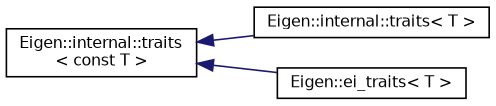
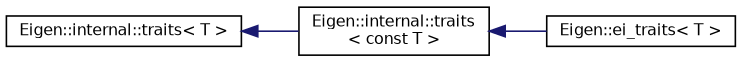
(234, 38) -> (278, 31)
